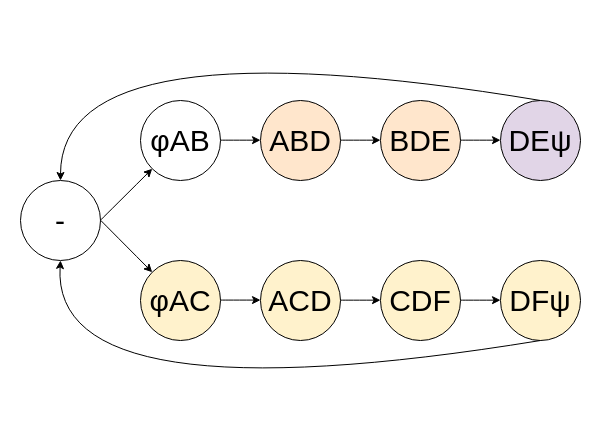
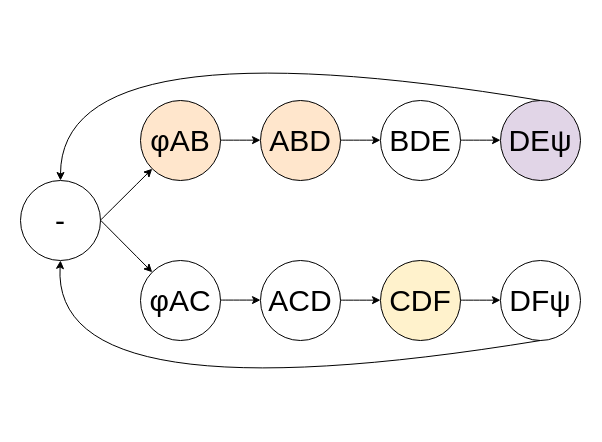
(181, 141) -> (181, 141)
(421, 141) -> (421, 141)
(181, 301) -> (181, 301)
(301, 301) -> (301, 301)
(541, 301) -> (541, 301)
